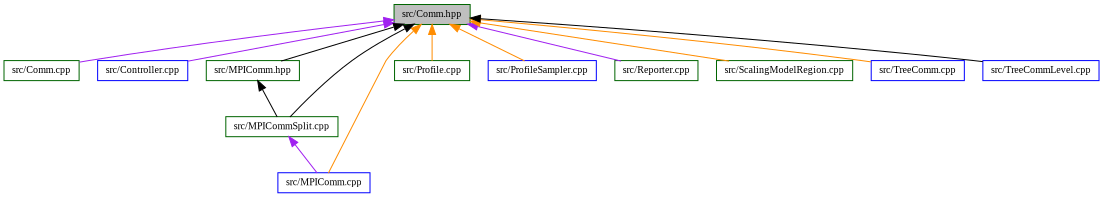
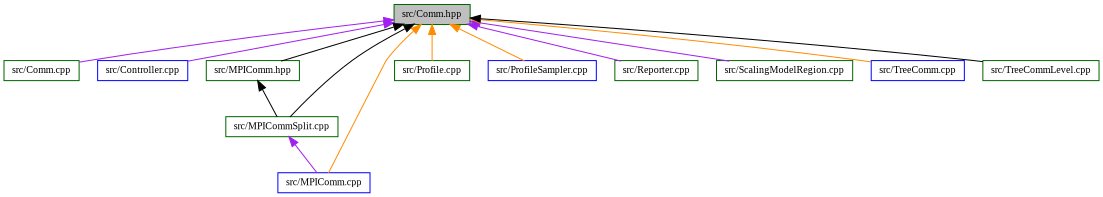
(605, 42) -> (605, 42)
(1041, 71) -> (1041, 71)
